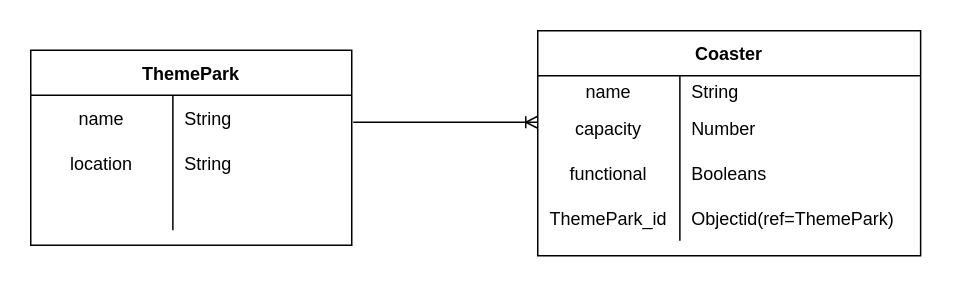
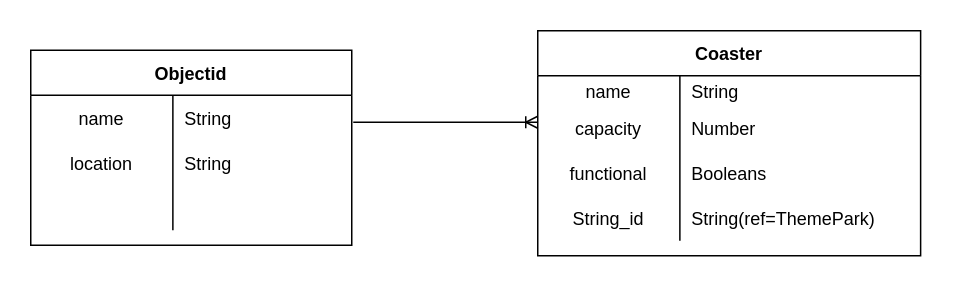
(191, 74) -> (191, 74)
(608, 219) -> (608, 219)
(805, 219) -> (795, 219)
